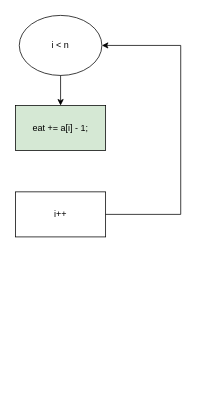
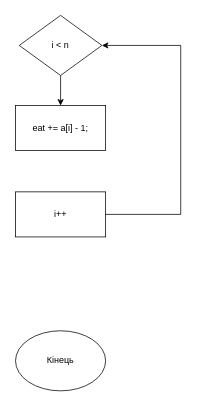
(60, 45) -> (60, 45)
(60, 128) -> (60, 128)
none -> (60, 360)
